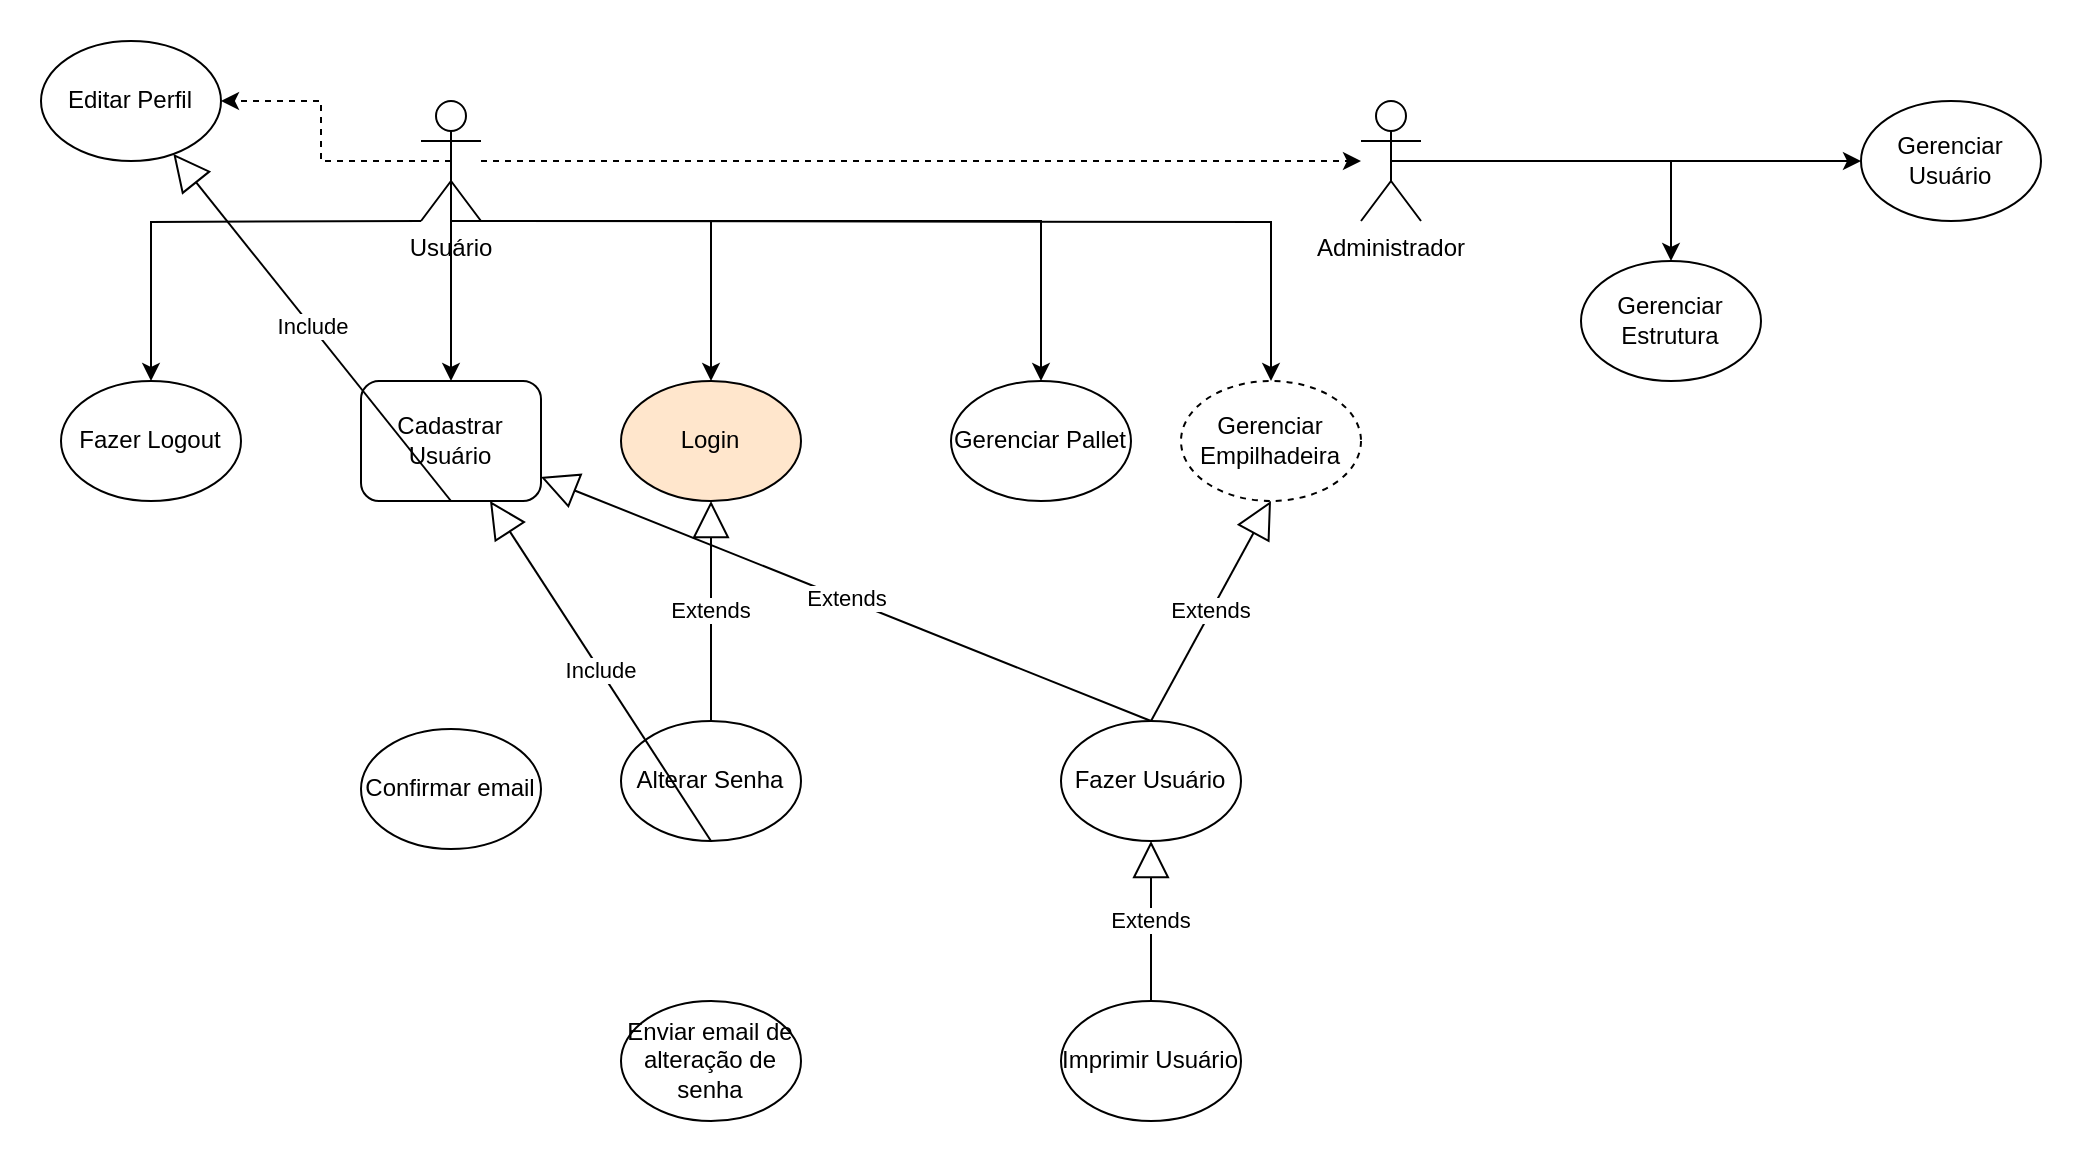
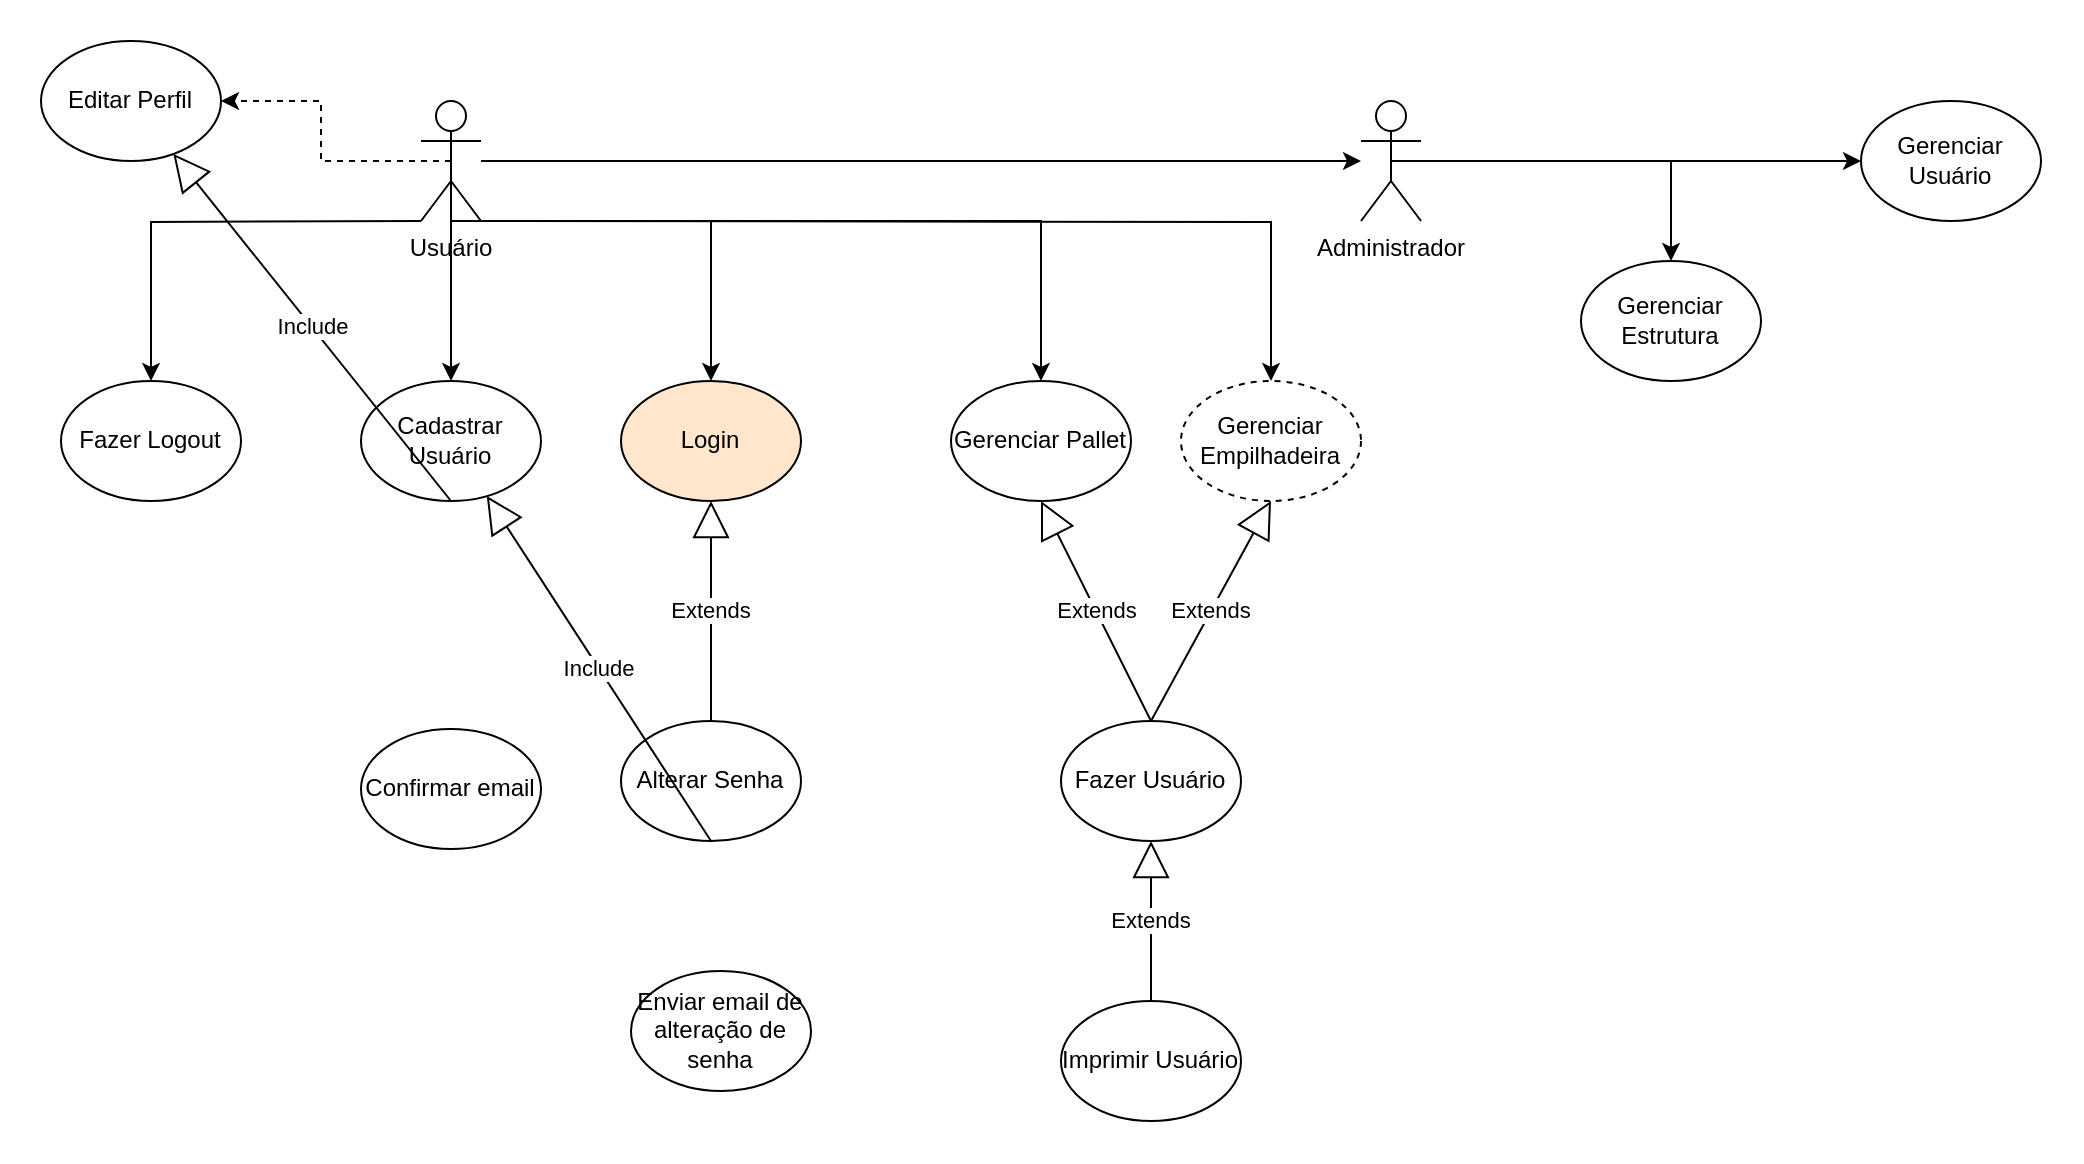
(914, 161) -> (914, 161)
(451, 441) -> (451, 441)
(1012, 666) -> (1103, 626)
(711, 1061) -> (721, 1031)
